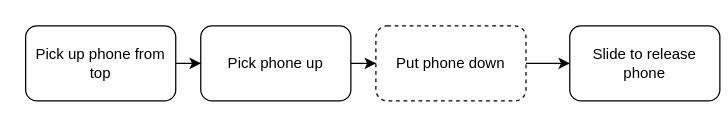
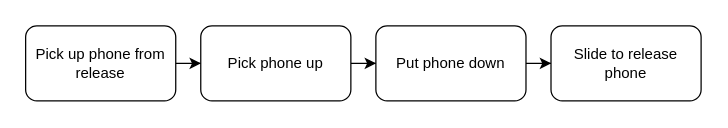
(101, 63) -> (101, 63)
(451, 63) -> (451, 63)
(644, 63) -> (626, 63)
